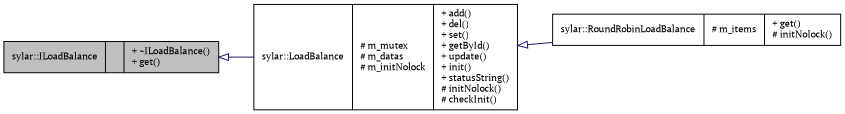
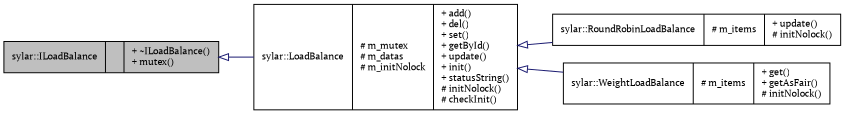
(787, 24) -> (795, 24)
(146, 62) -> (153, 62)
none -> (697, 83)
